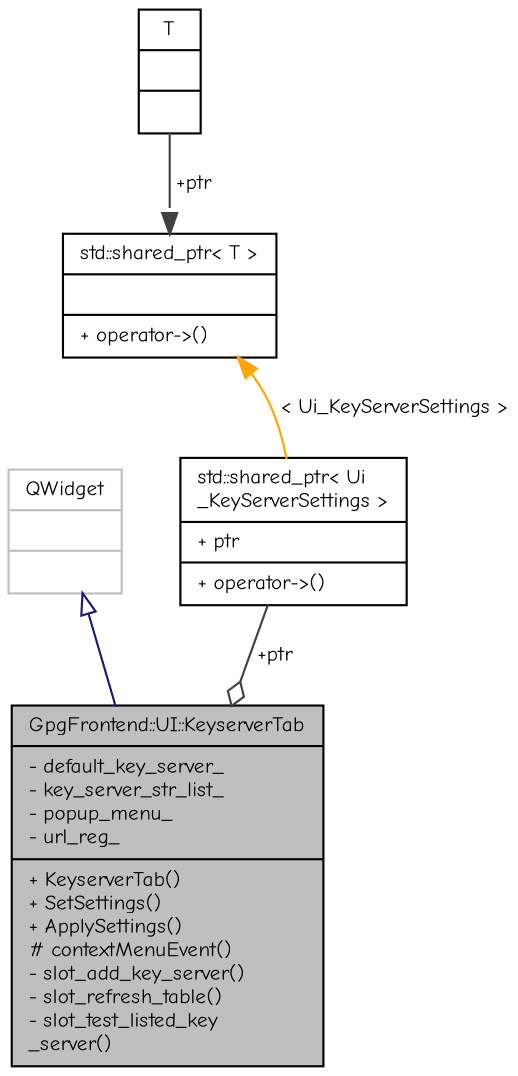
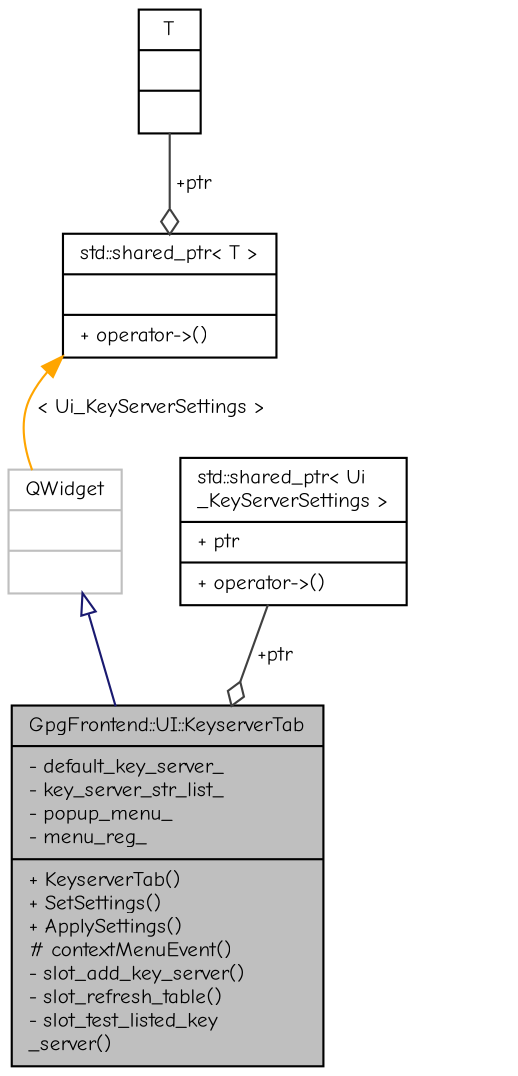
(170, 170) -> (170, 170)
(274, 414) -> (24, 418)
(75, 837) -> (89, 837)
